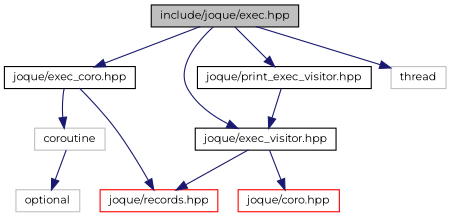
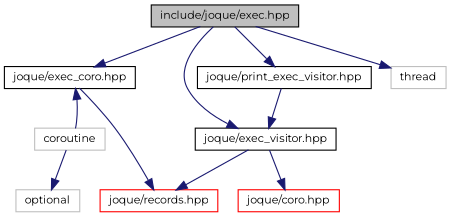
(63, 103) -> (77, 114)
